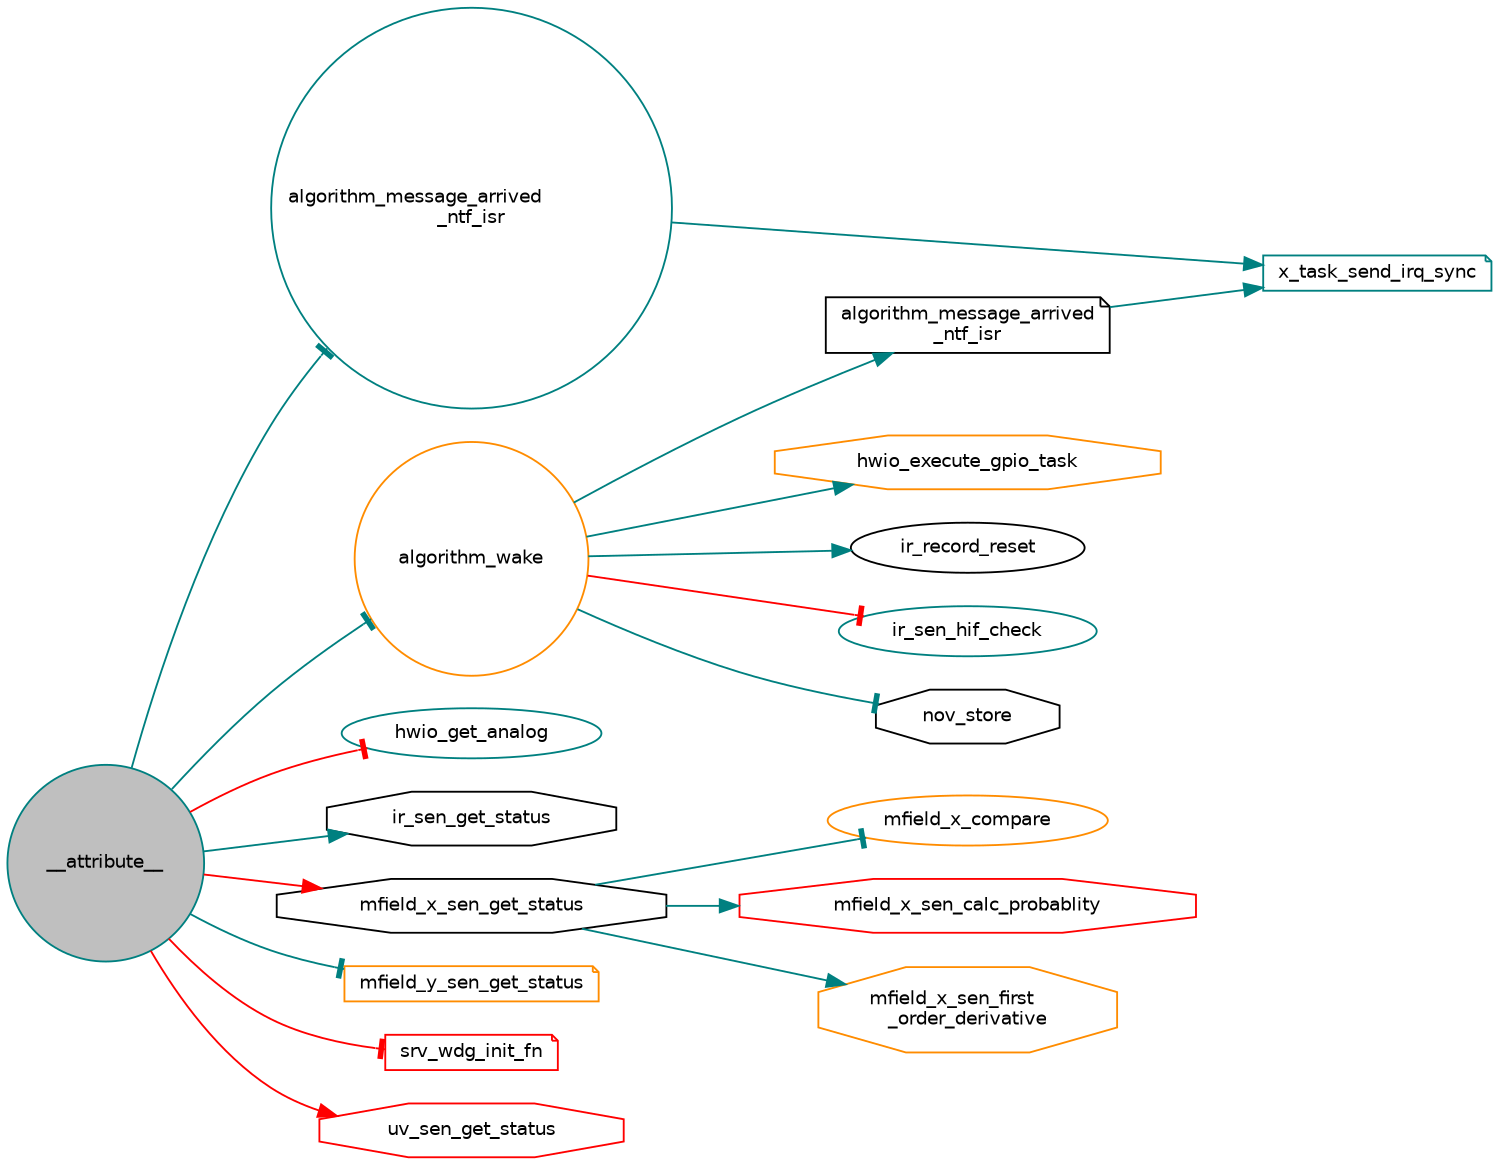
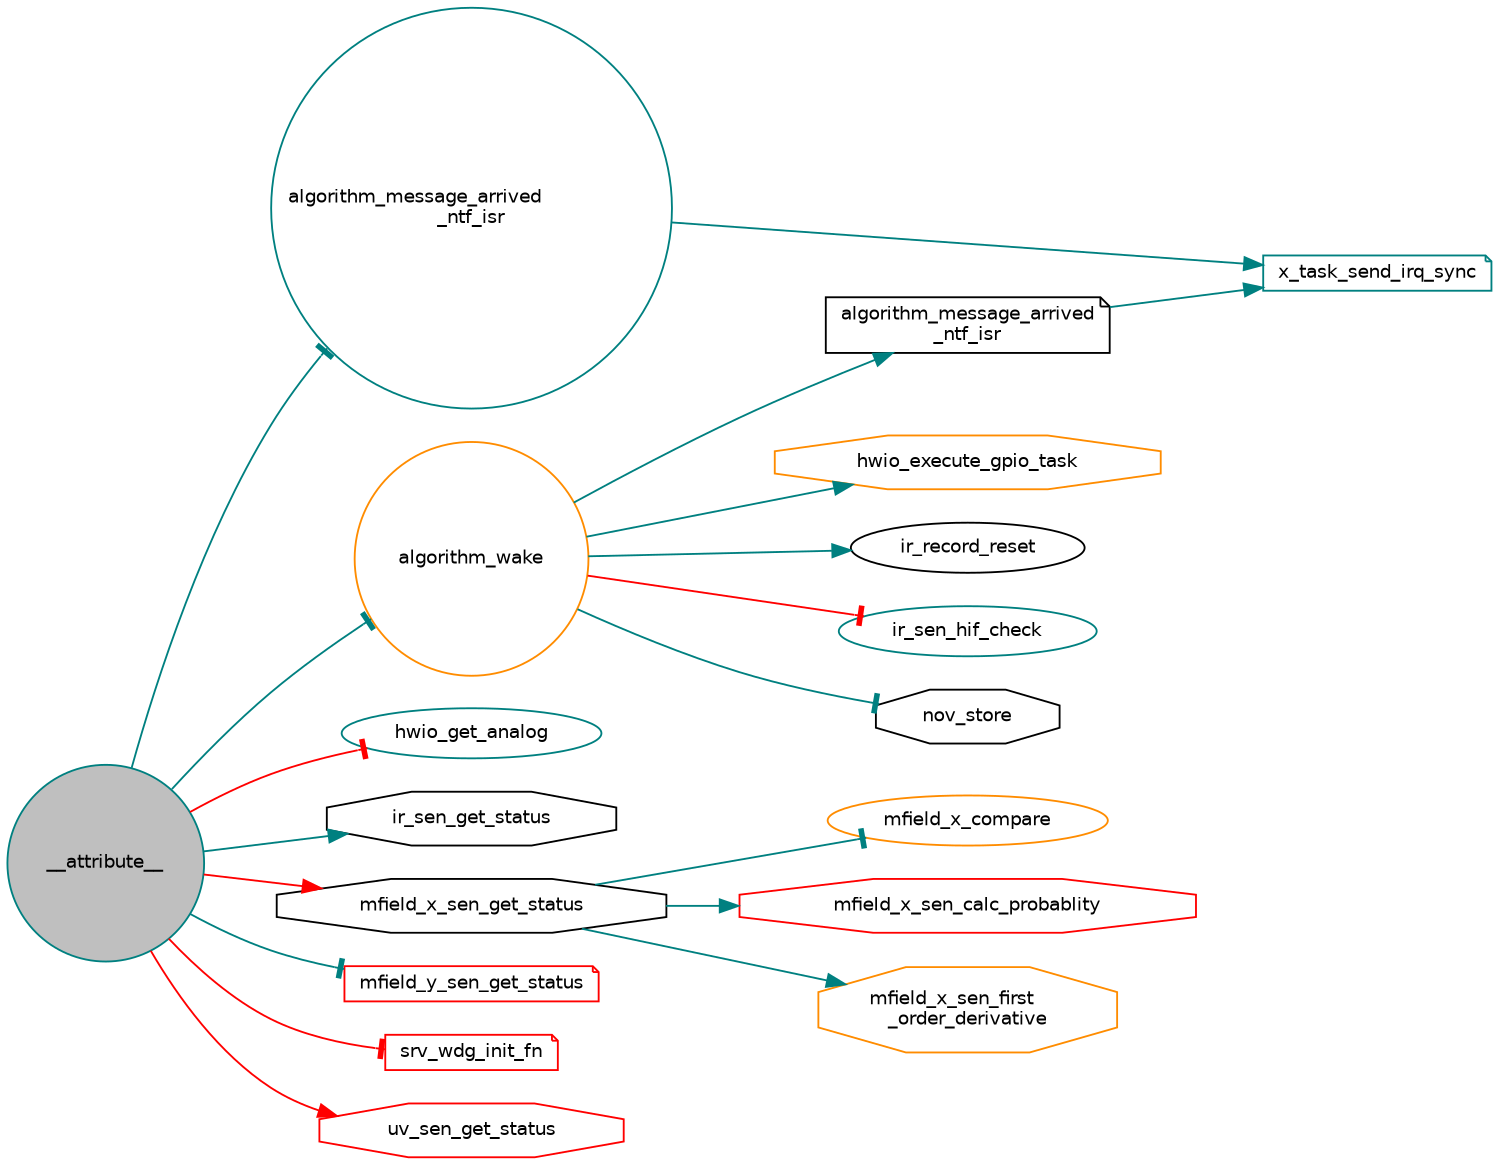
(472, 984) -> (472, 984)
